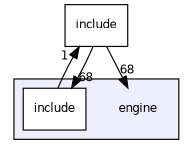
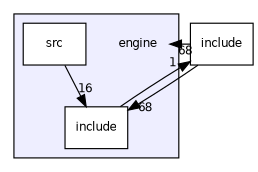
none -> (55, 44)
